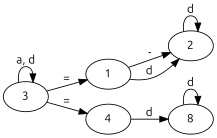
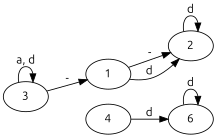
(67, 79) -> (67, 79)
(63, 107) -> none
(191, 119) -> (191, 119)
